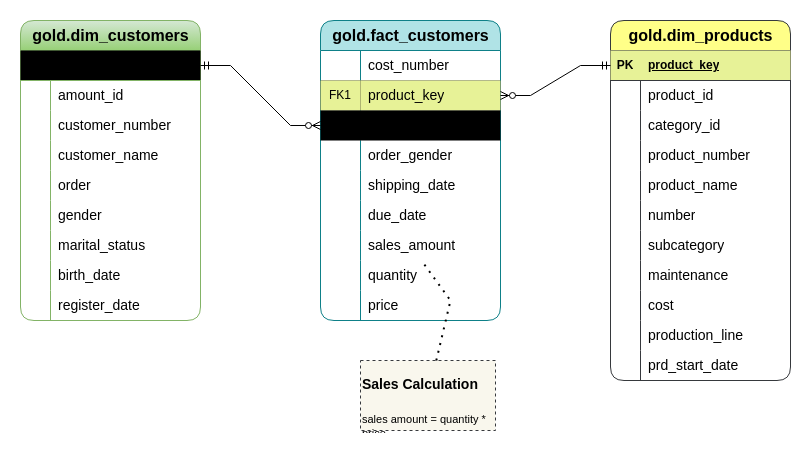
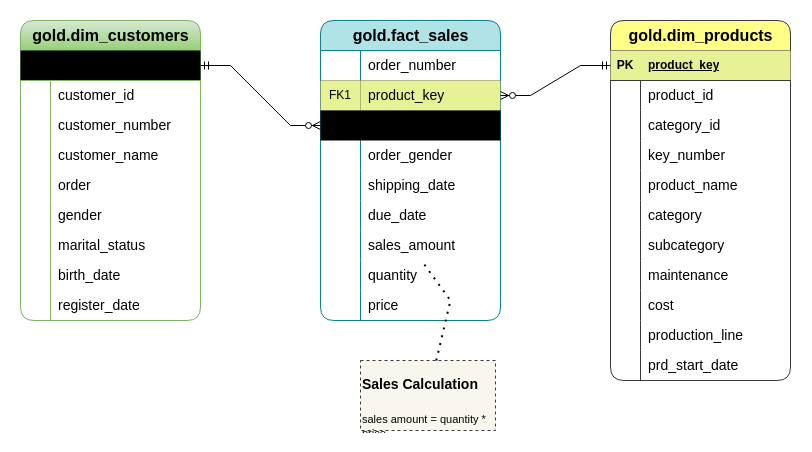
(411, 36) -> (411, 36)
(412, 66) -> (416, 66)
(92, 96) -> (100, 96)
(703, 156) -> (688, 156)
(672, 216) -> (680, 216)
